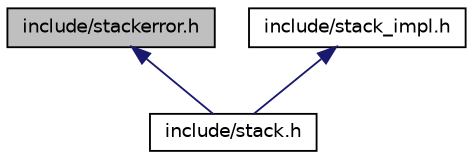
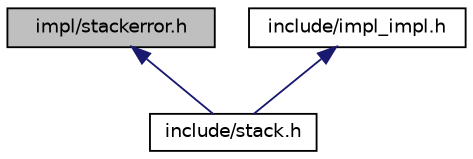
(111, 28) -> (111, 28)
(357, 28) -> (357, 28)
